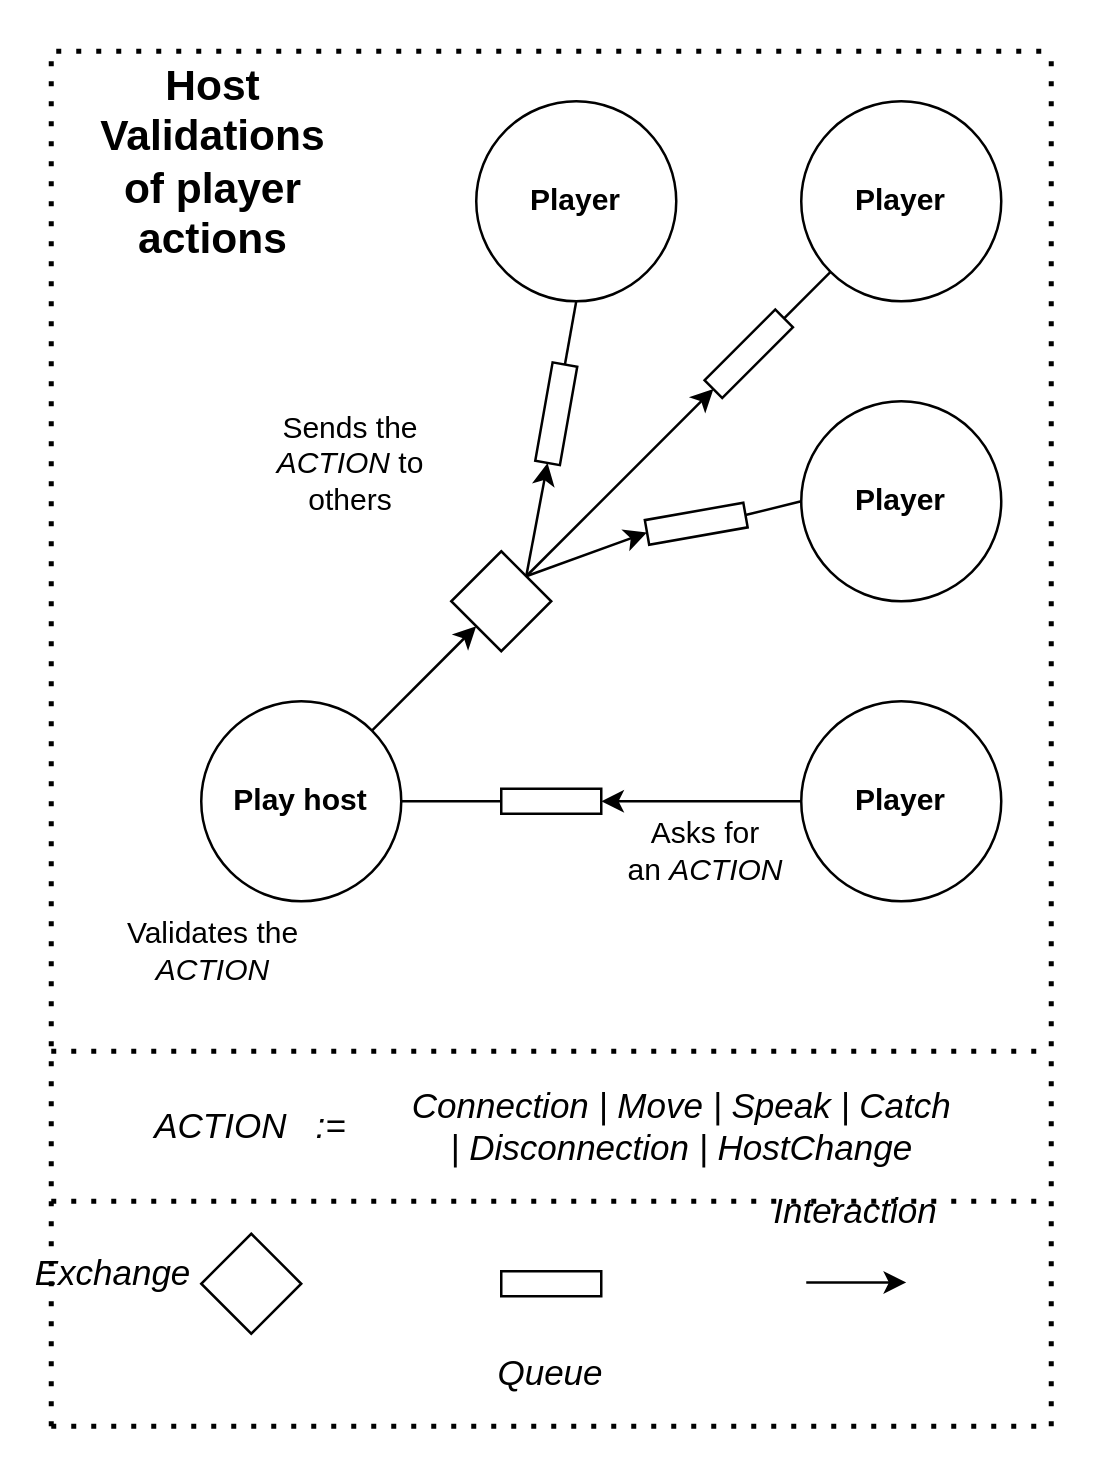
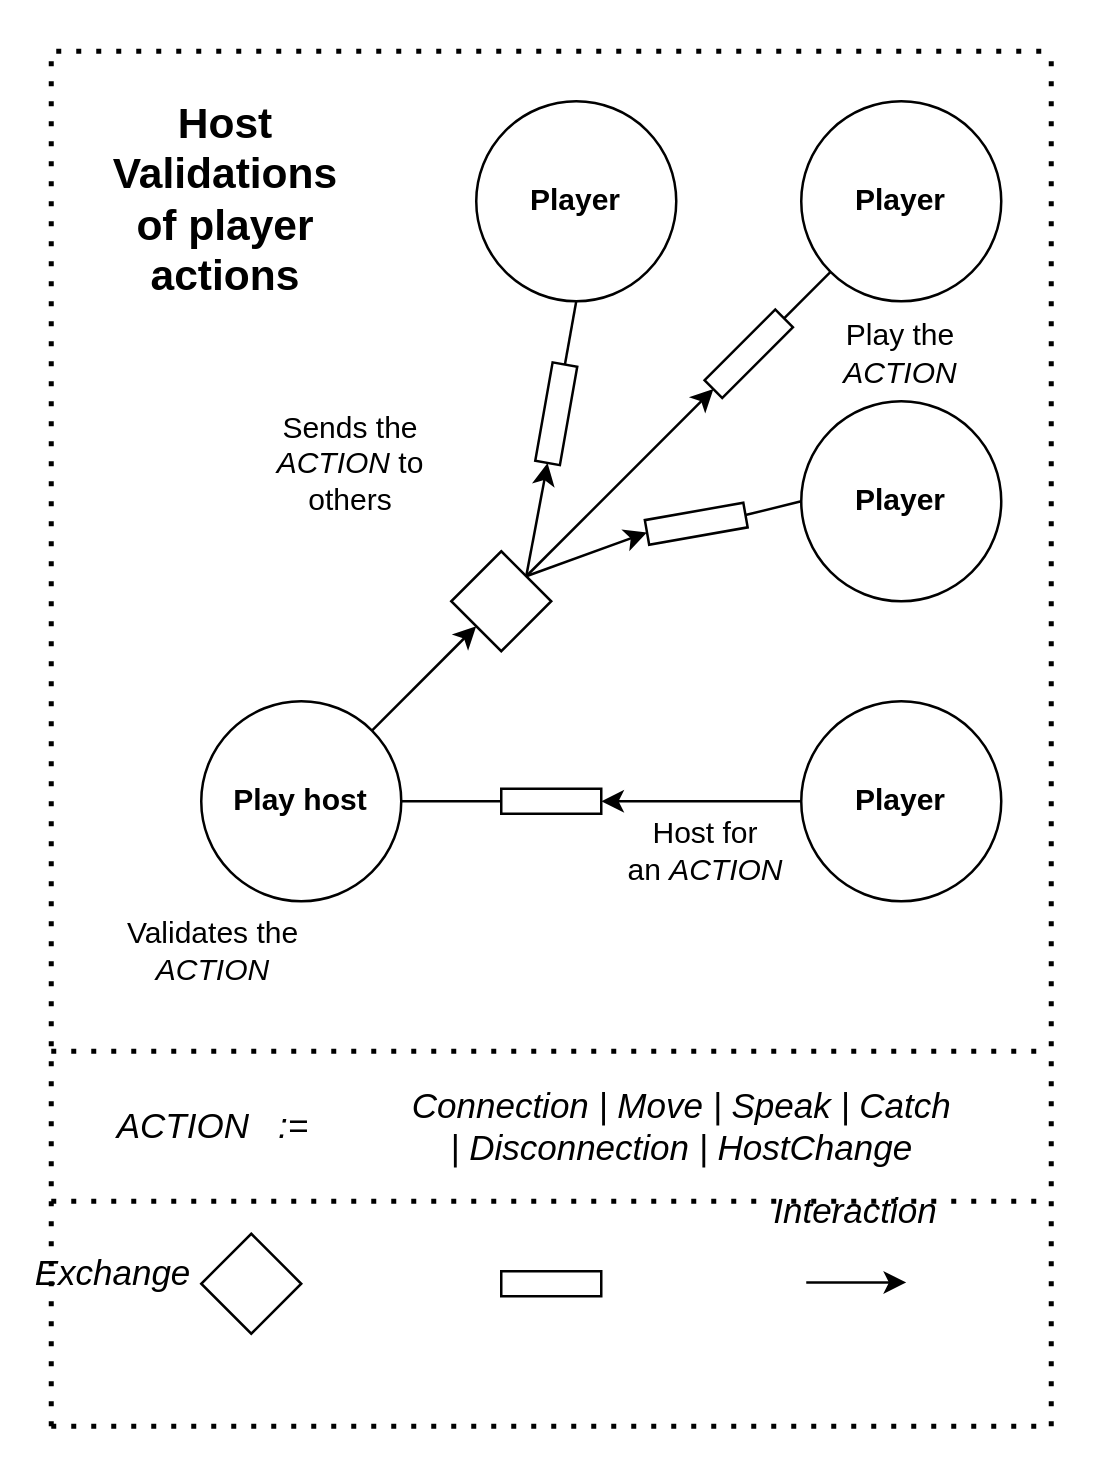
(214, 164) -> (226, 201)
none -> (901, 354)
(706, 851) -> (706, 851)
(251, 1126) -> (214, 1126)
(551, 1374) -> none
